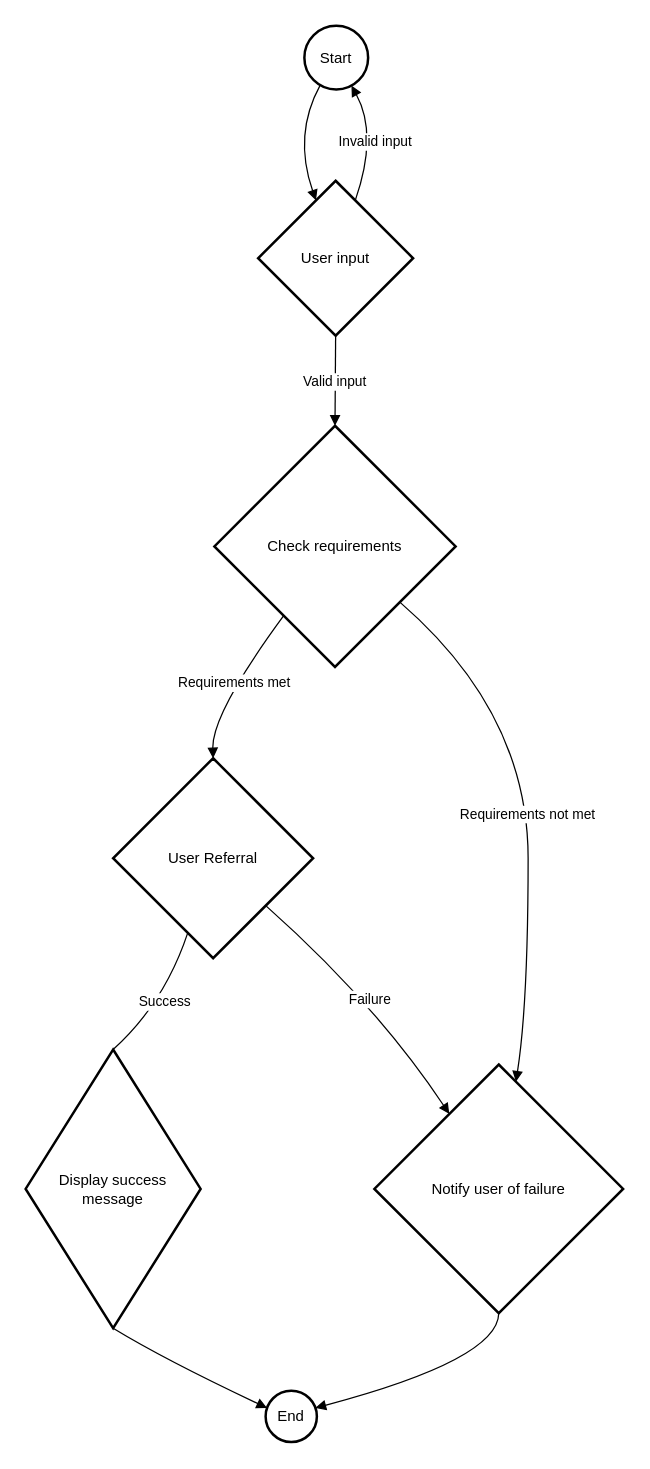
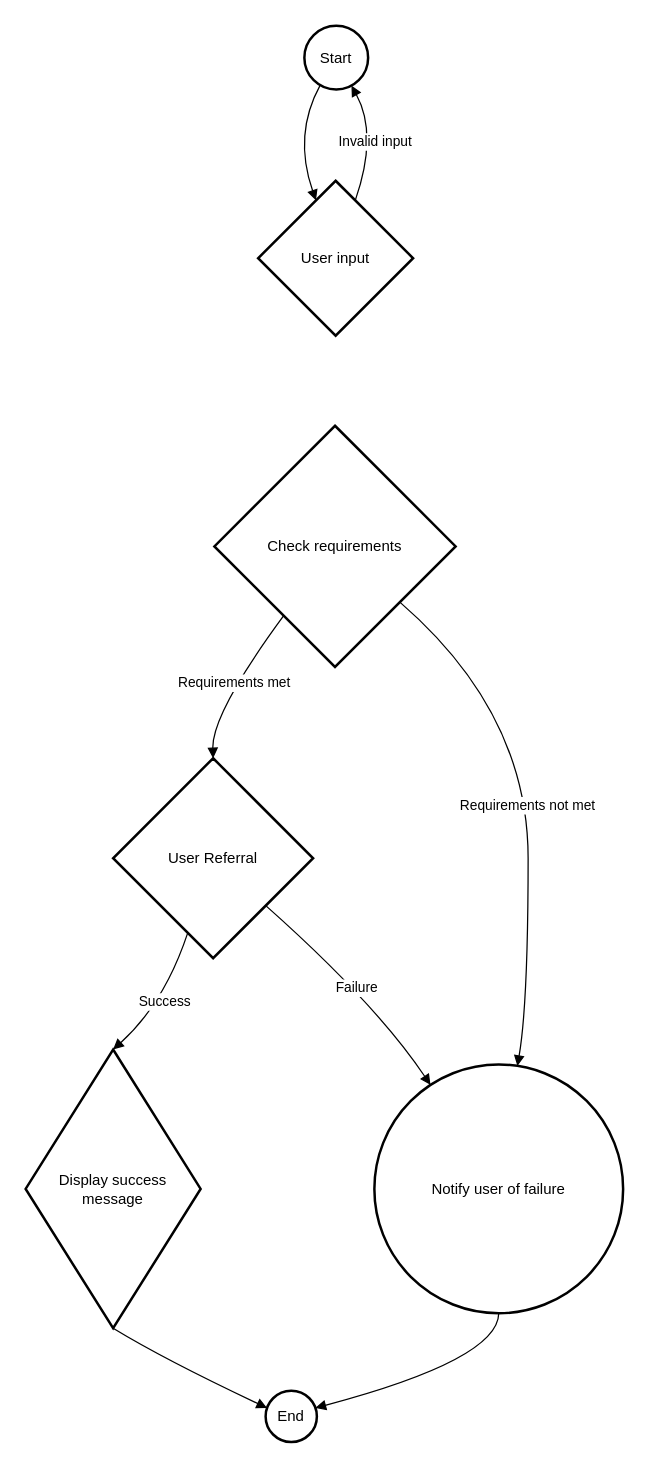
(335, 376) -> none
(133, 1030) -> (137, 1026)
(499, 1189) -> (499, 1189)
